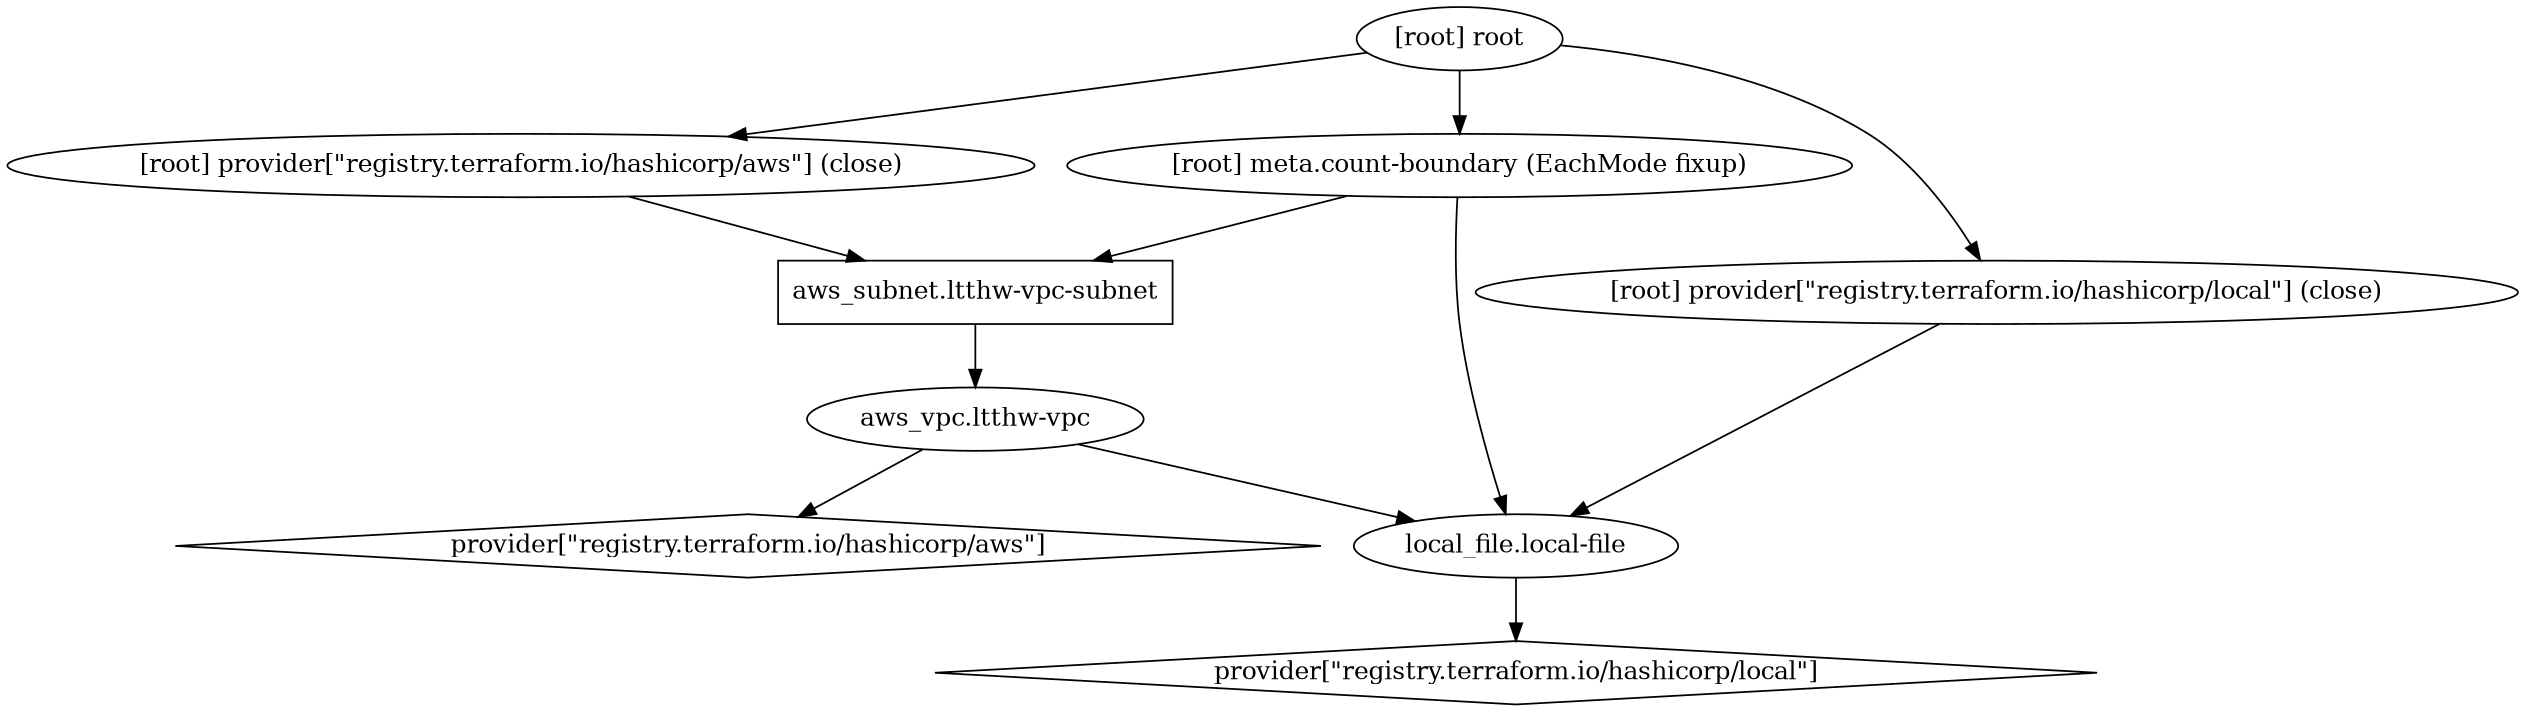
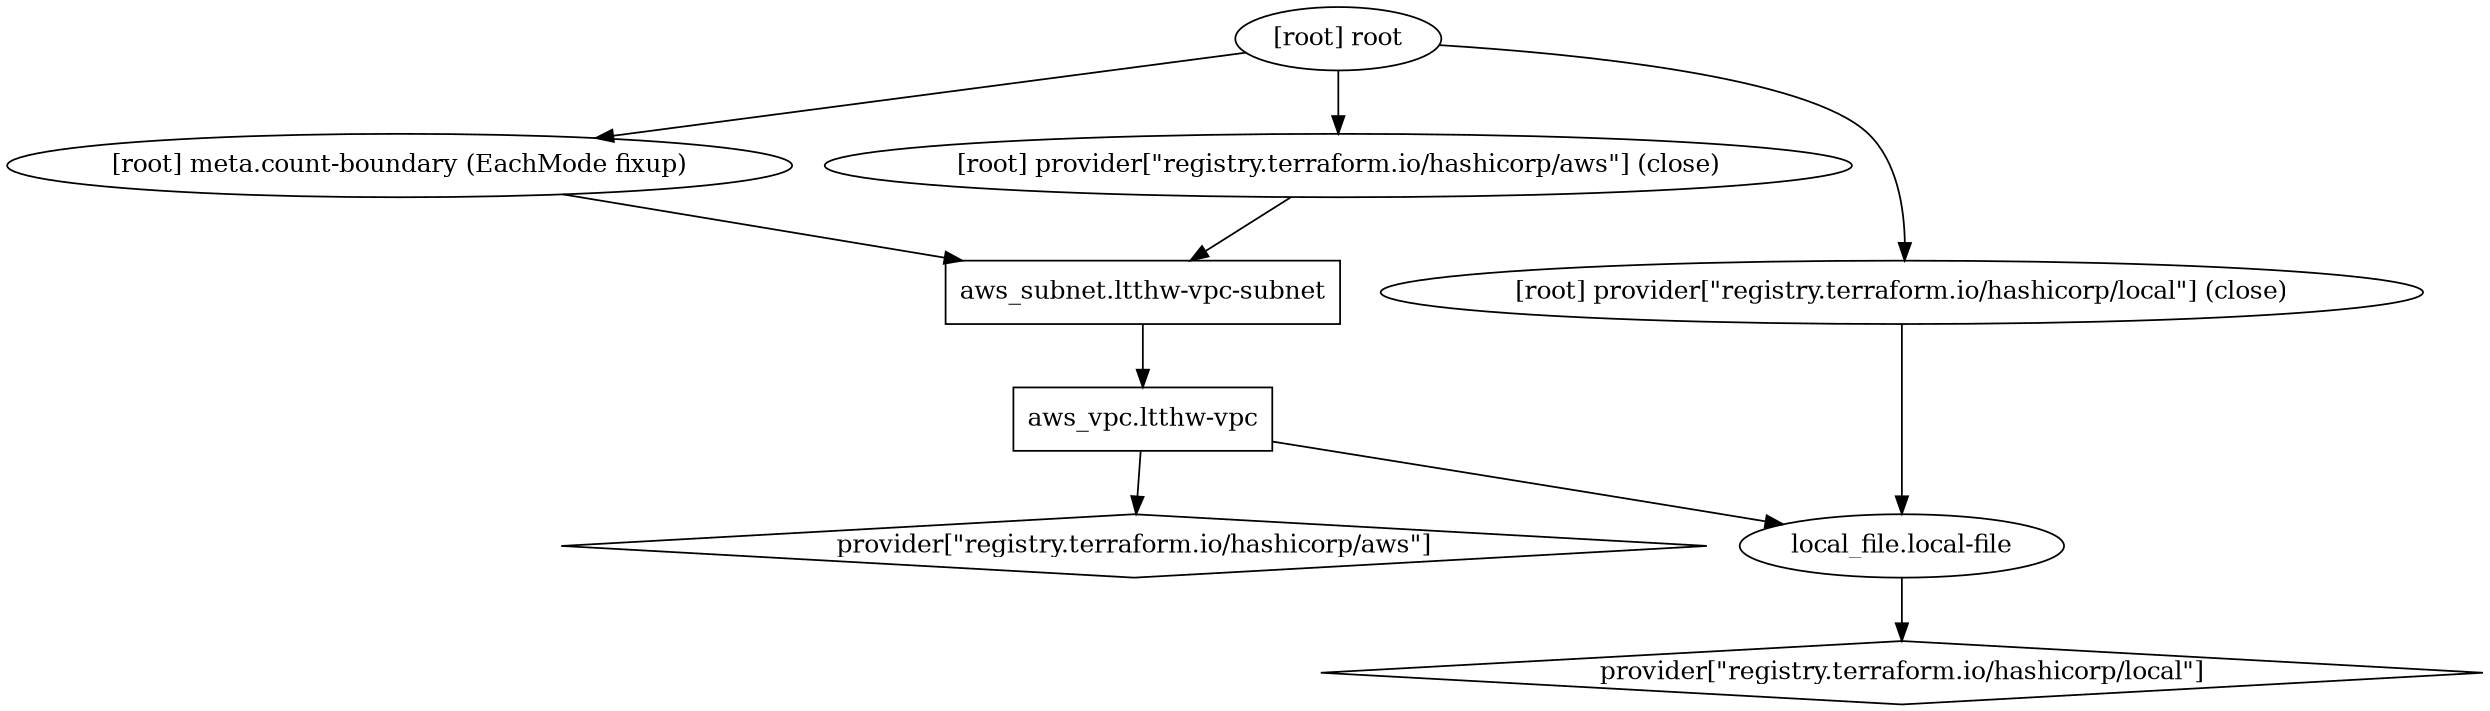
(1463, 349) -> none
(975, 419) -> (1143, 419)
